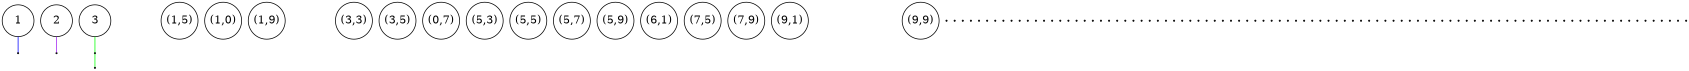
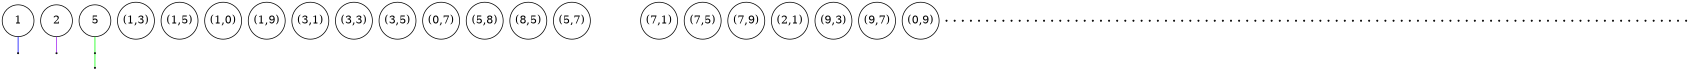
(95, 21) -> (95, 21)
none -> (136, 21)
none -> (310, 21)
(485, 21) -> (485, 21)
(528, 21) -> (528, 21)
(615, 21) -> none
(659, 21) -> (659, 21)
(790, 21) -> (790, 21)
none -> (833, 21)
none -> (877, 21)
(921, 21) -> (921, 21)
